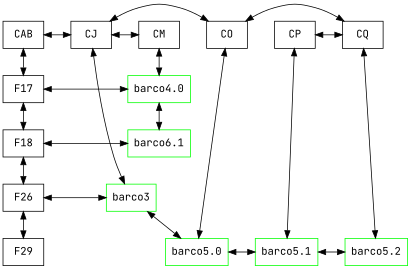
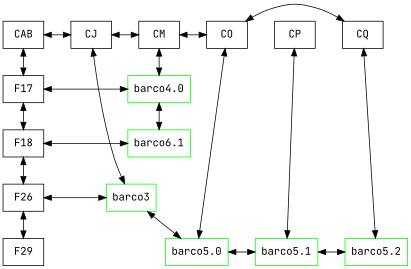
(159, 4) -> (193, 35)
(329, 35) -> none
